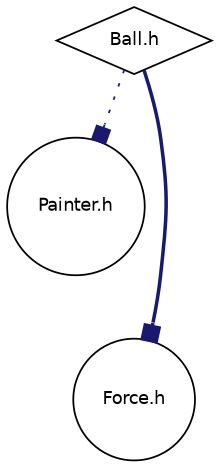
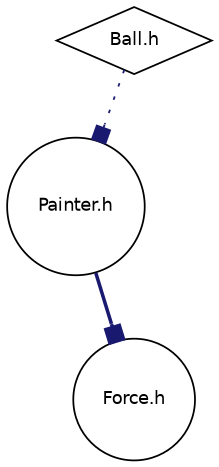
(166, 196) -> (104, 298)
